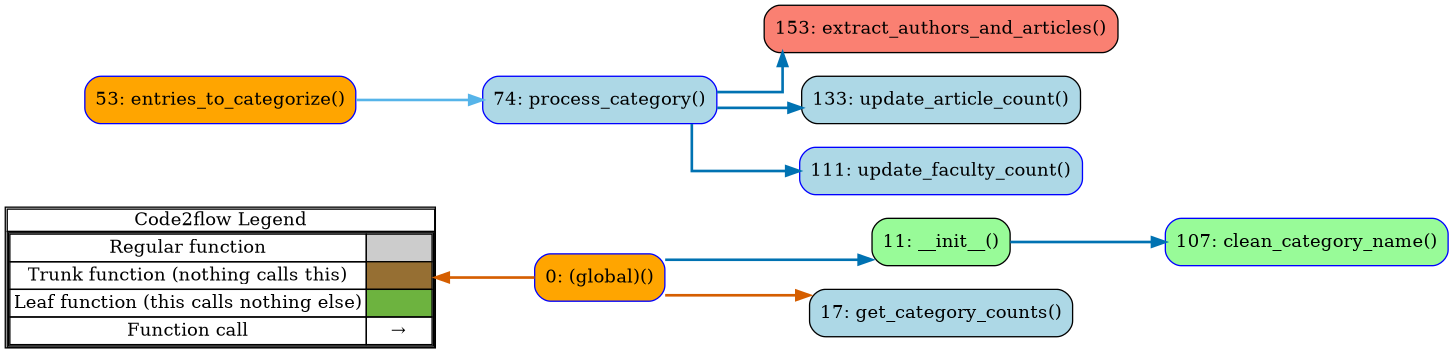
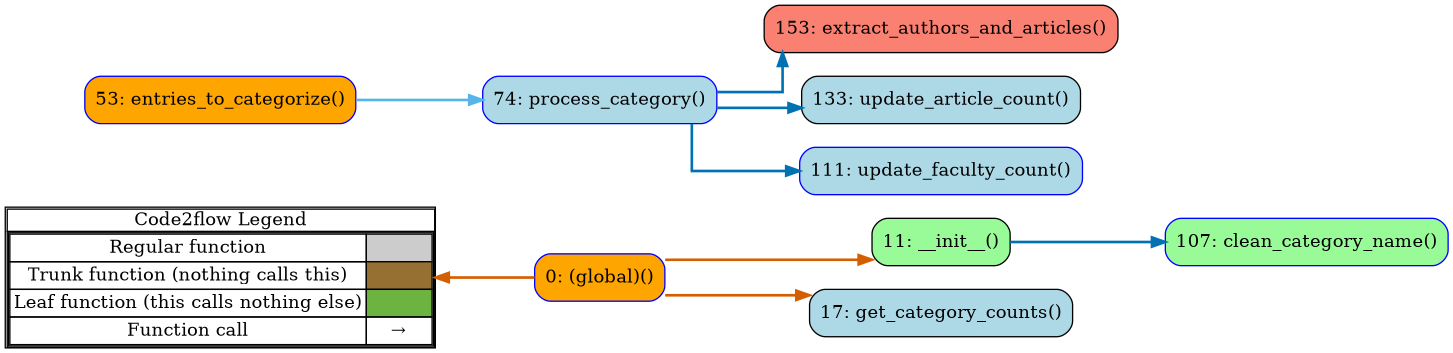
(762, 260) -> (762, 260)
